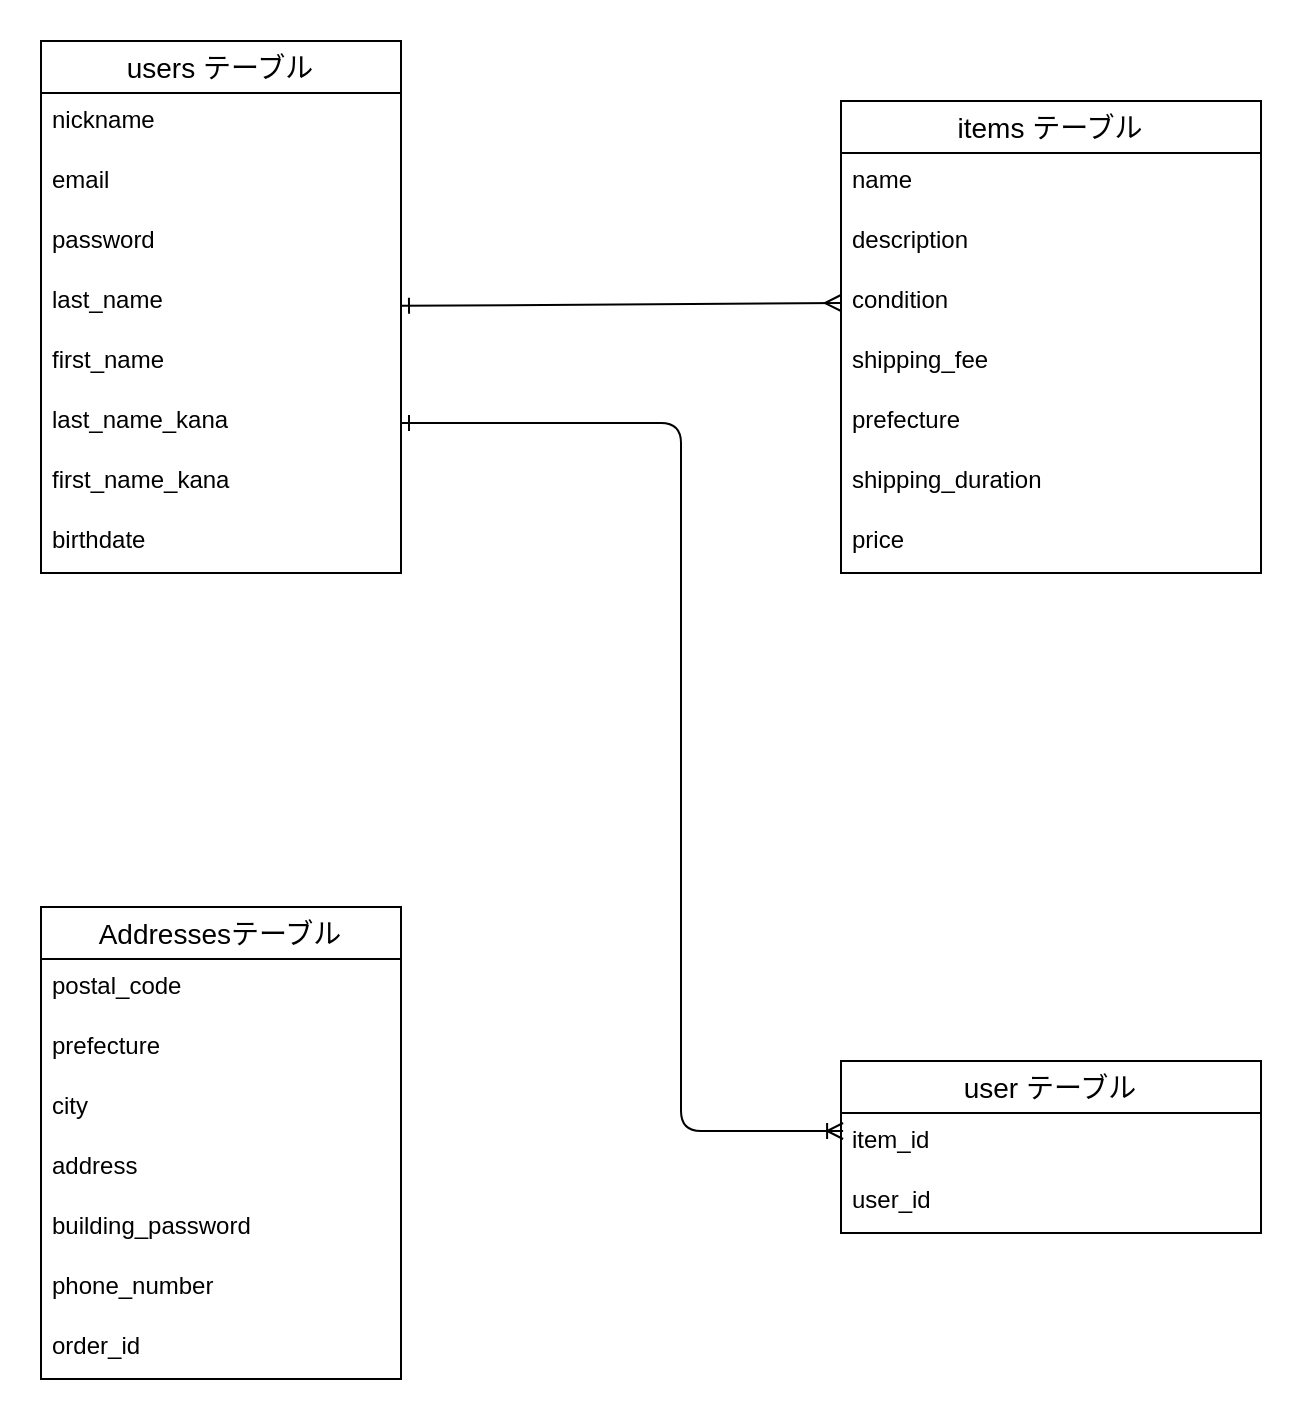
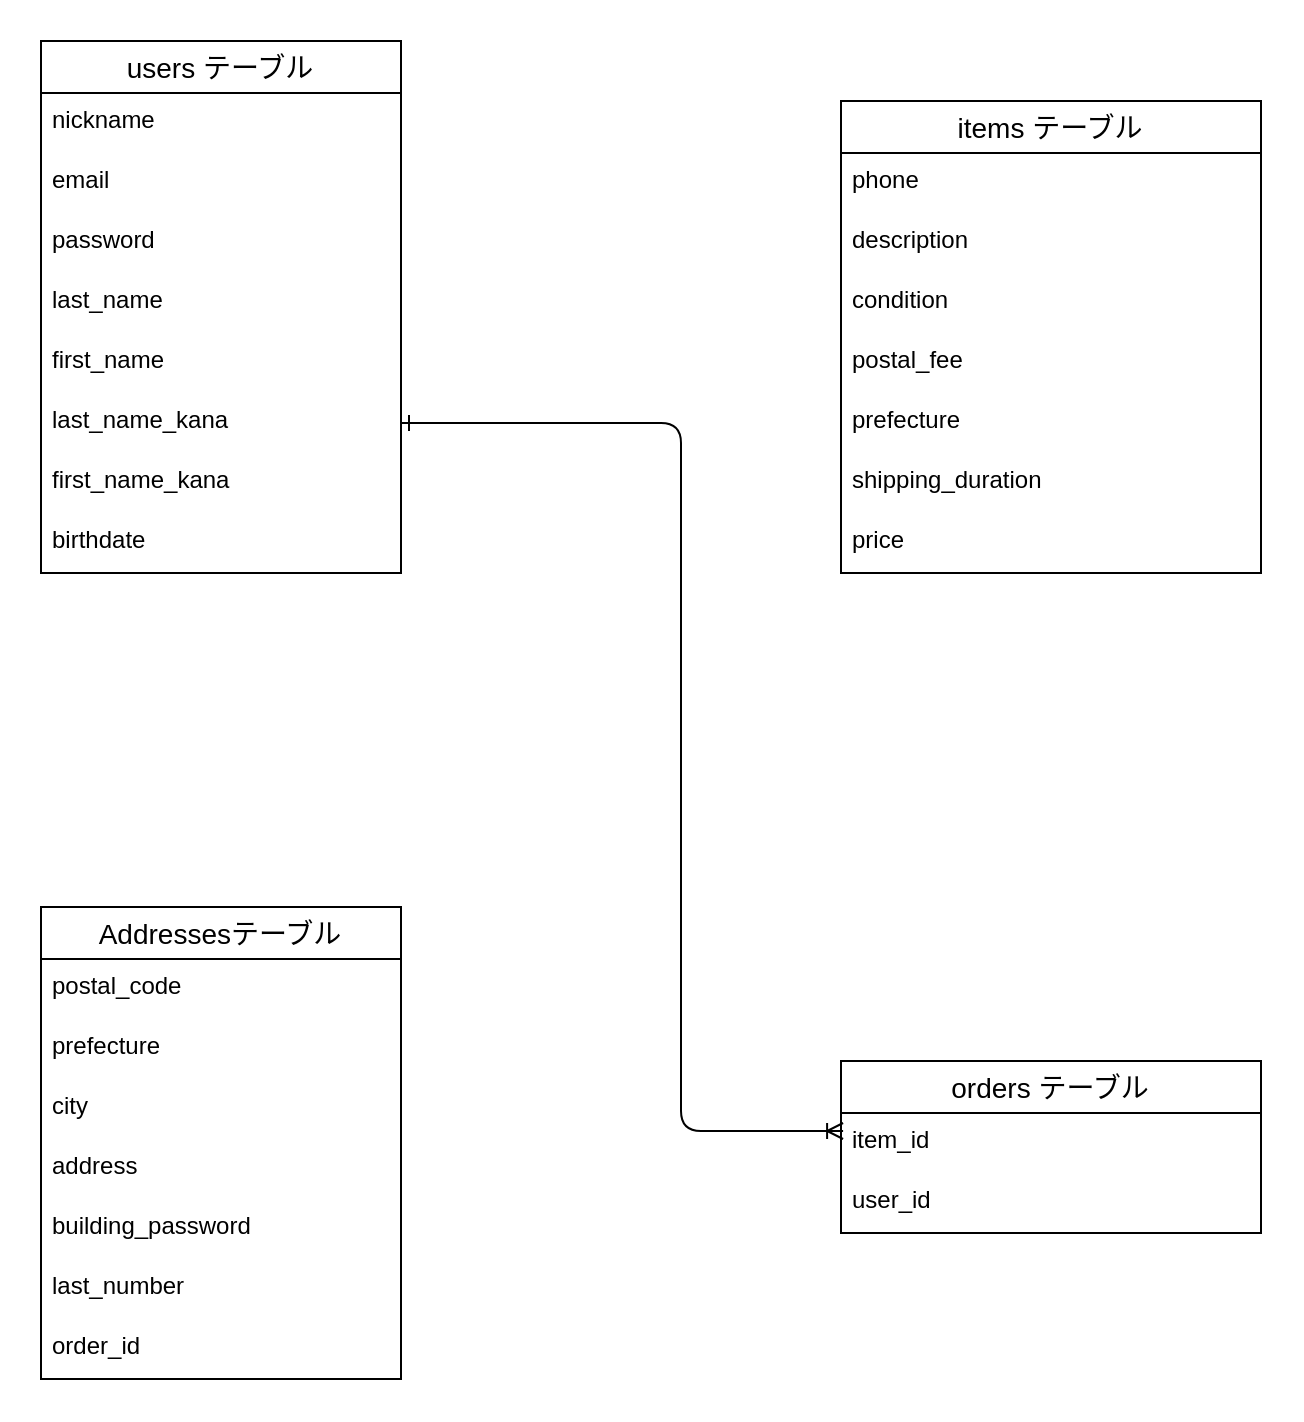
(879, 180) -> (886, 180)
(621, 304) -> none
(926, 360) -> (916, 360)
(1050, 1089) -> (1050, 1089)
(133, 1286) -> (123, 1286)
